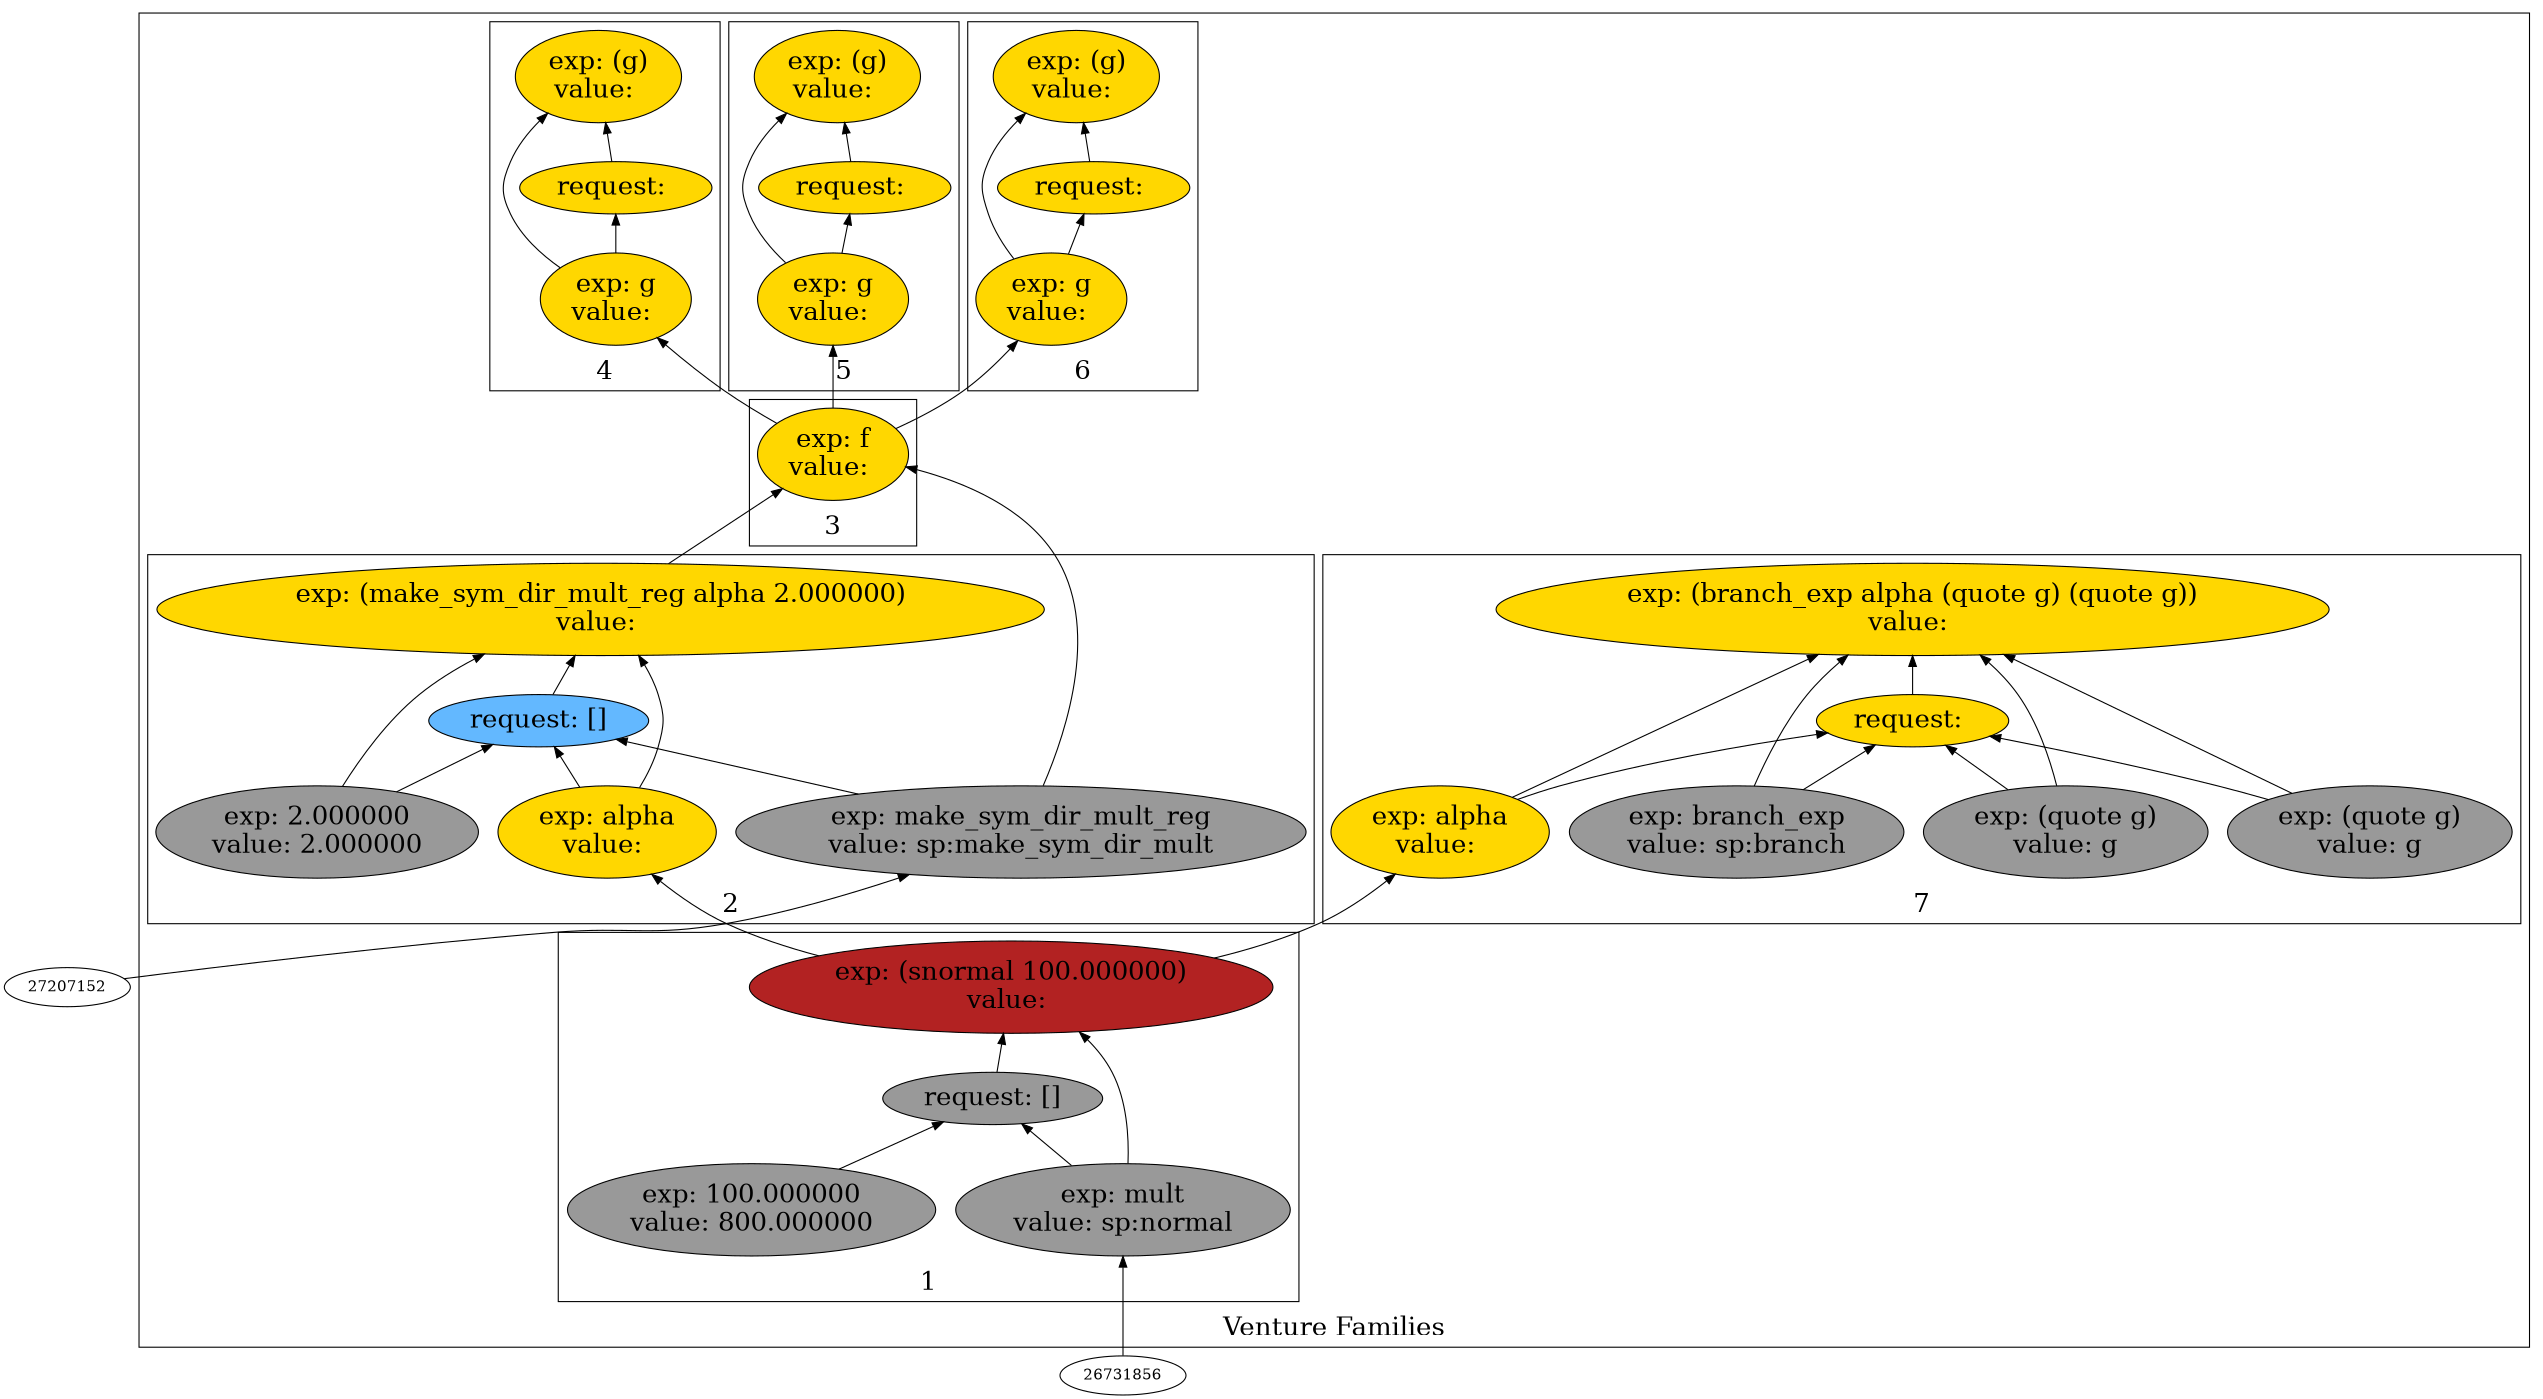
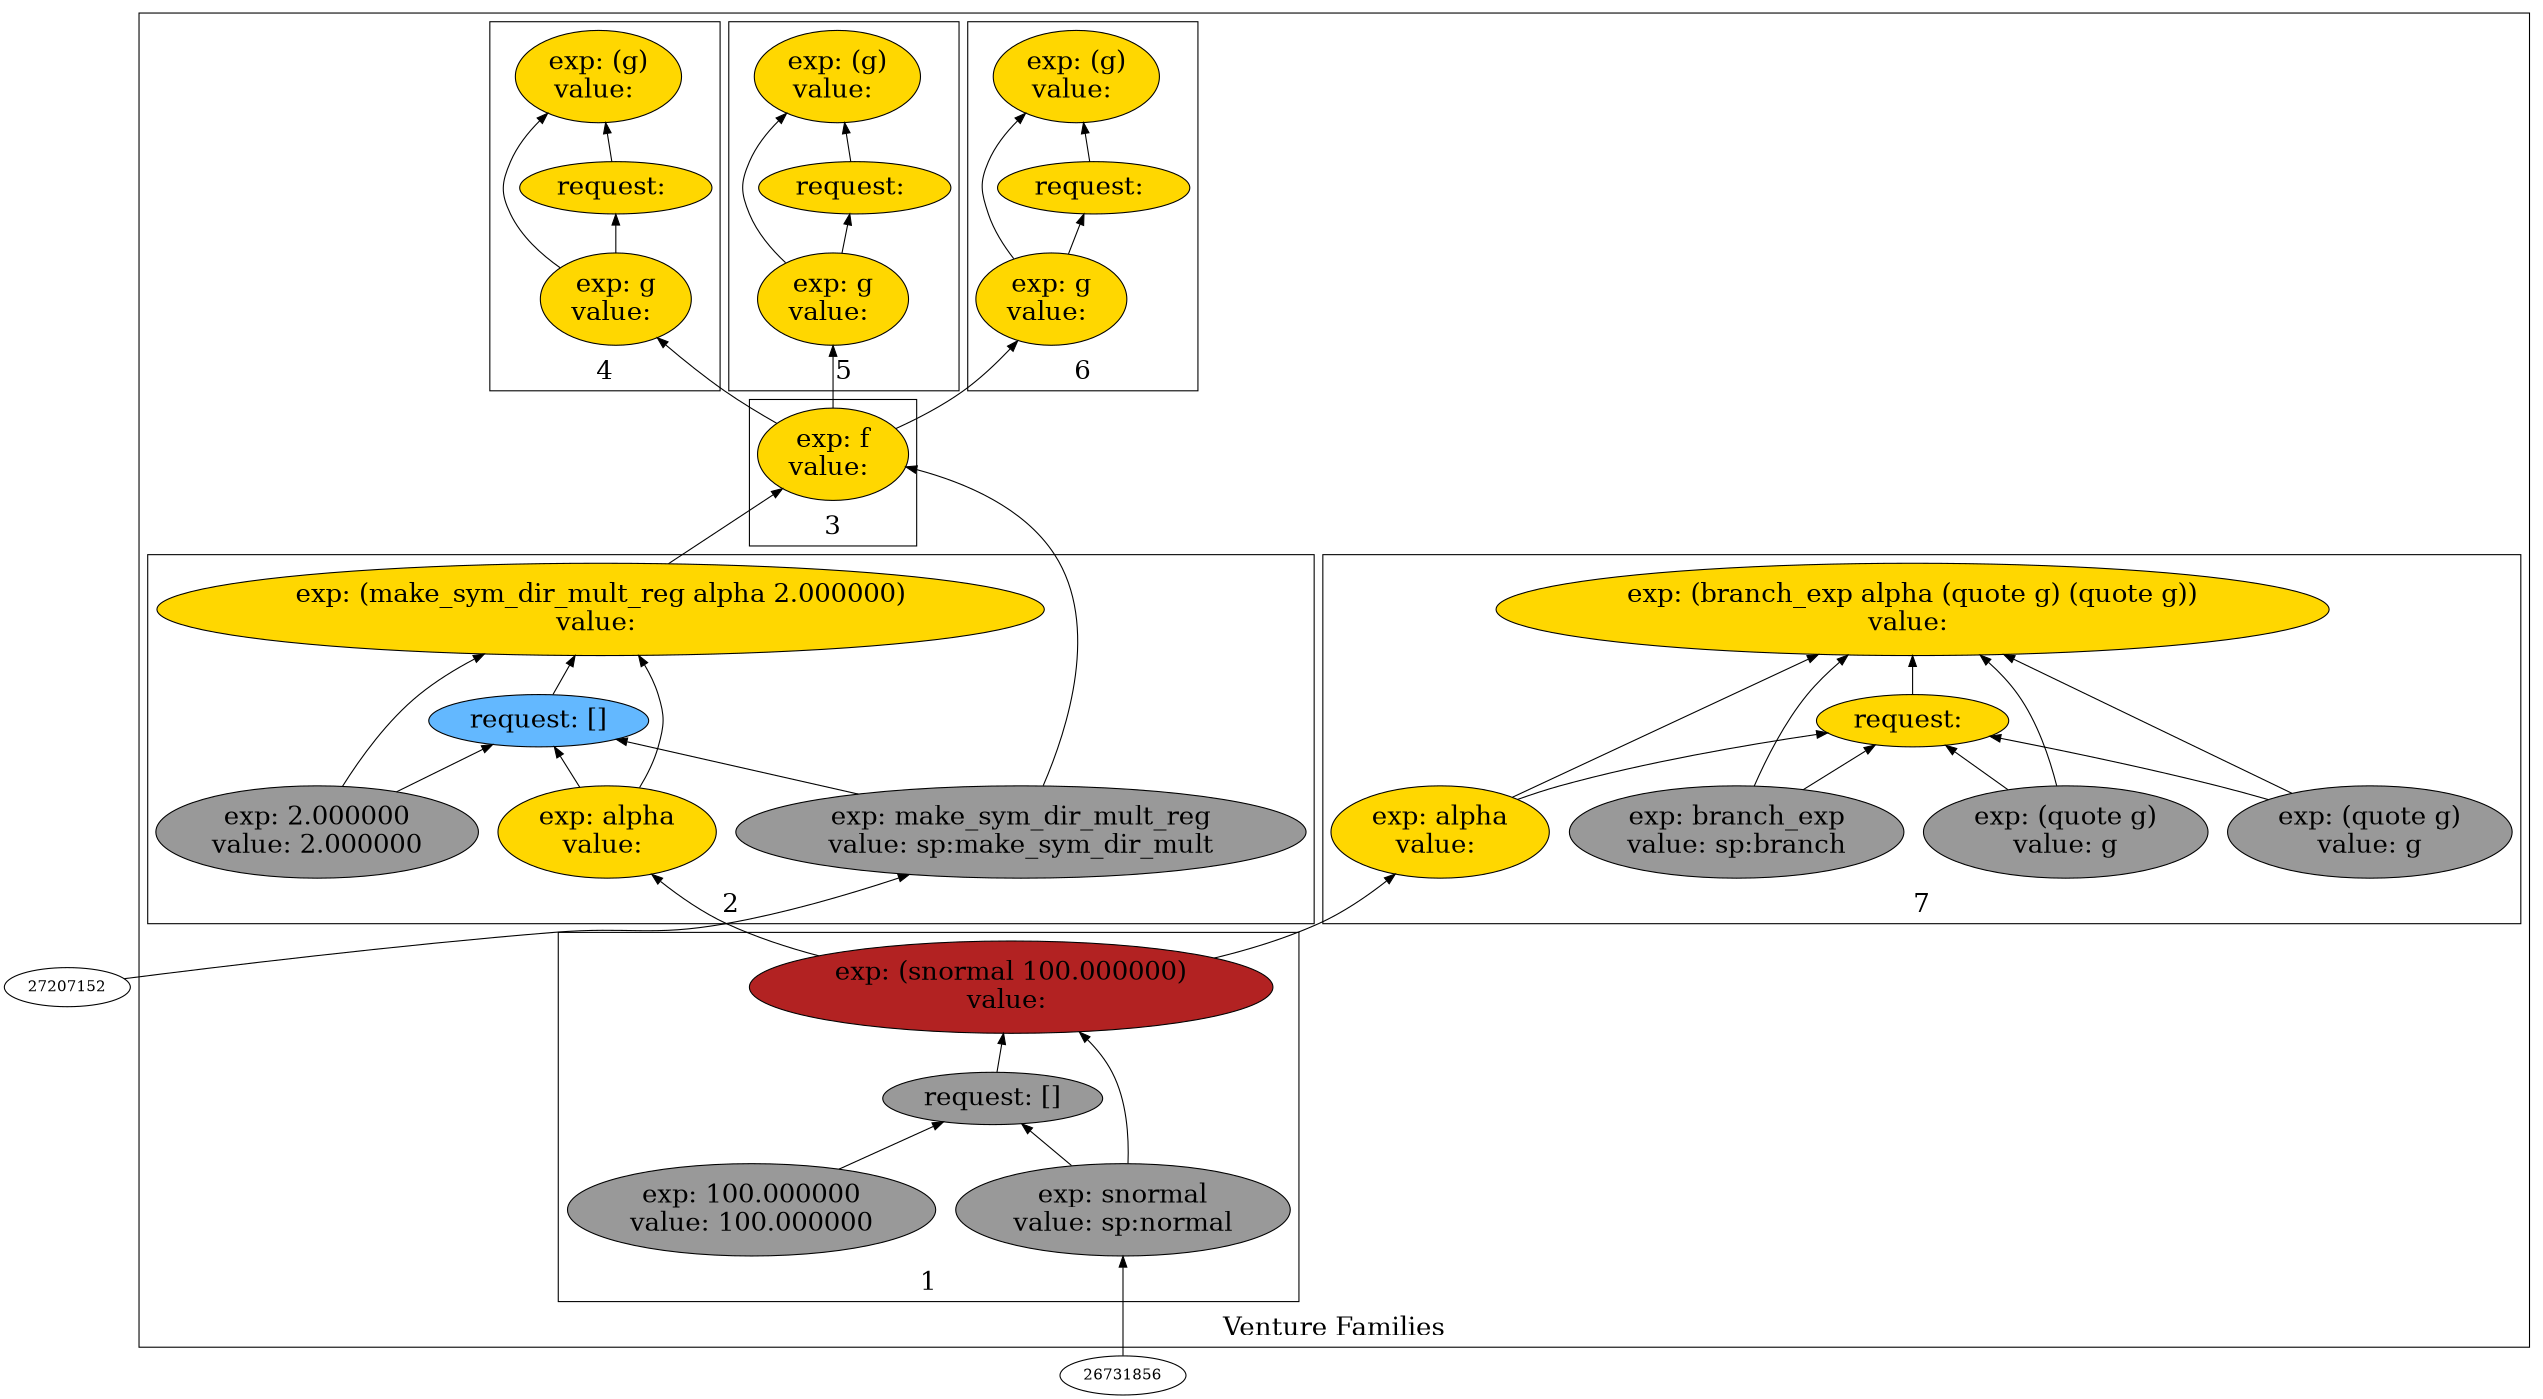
(752, 1210) -> (752, 1210)
(1123, 1210) -> (1123, 1210)
